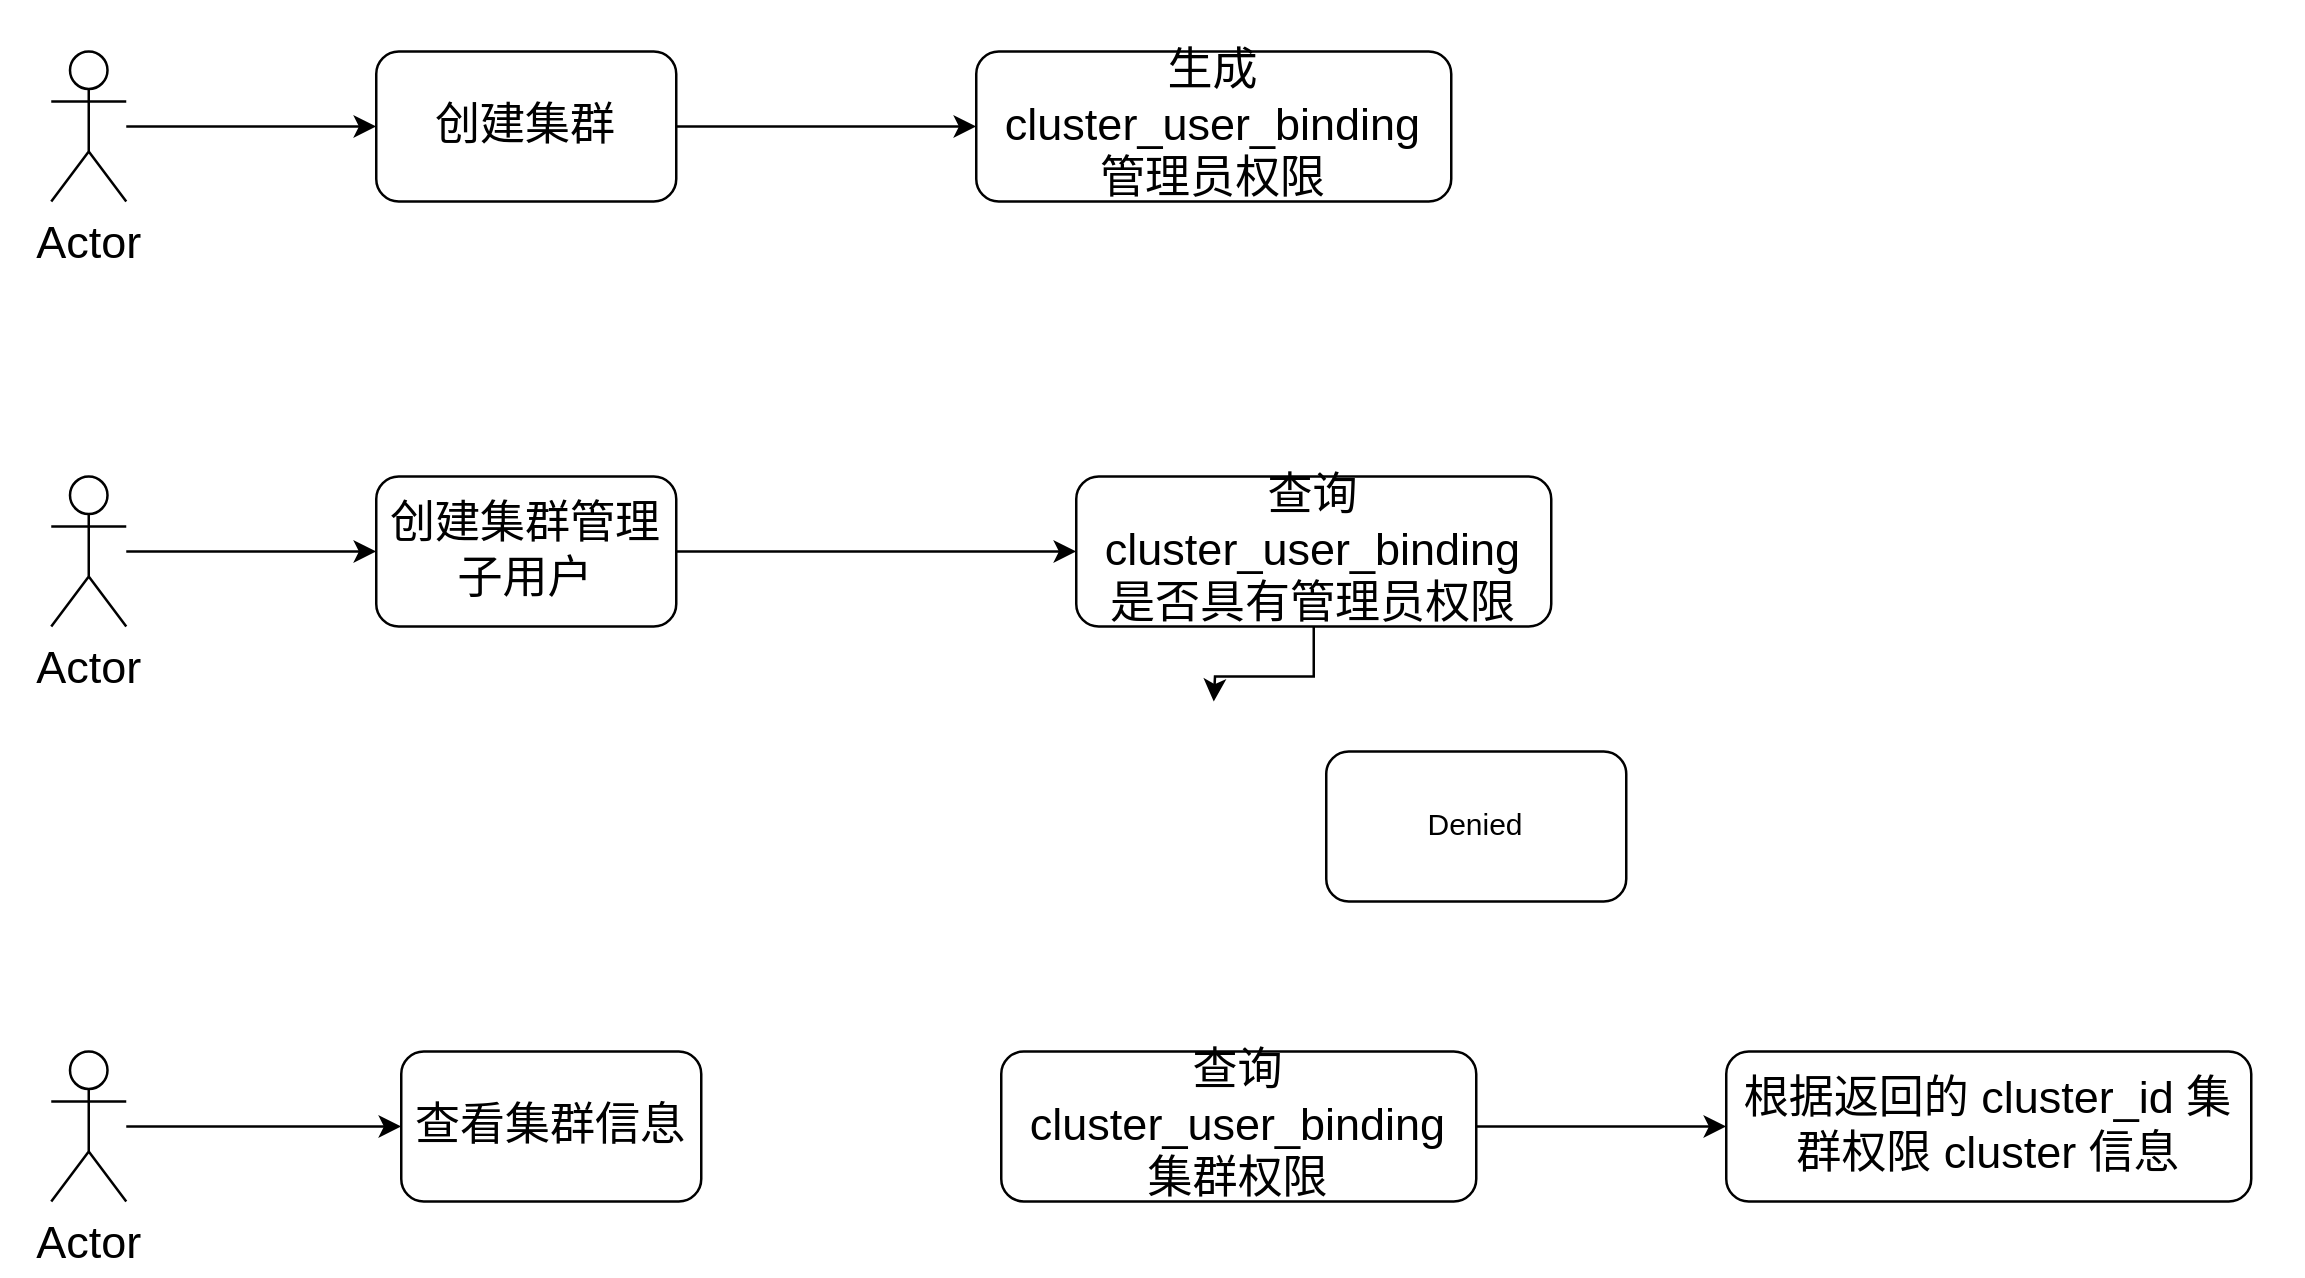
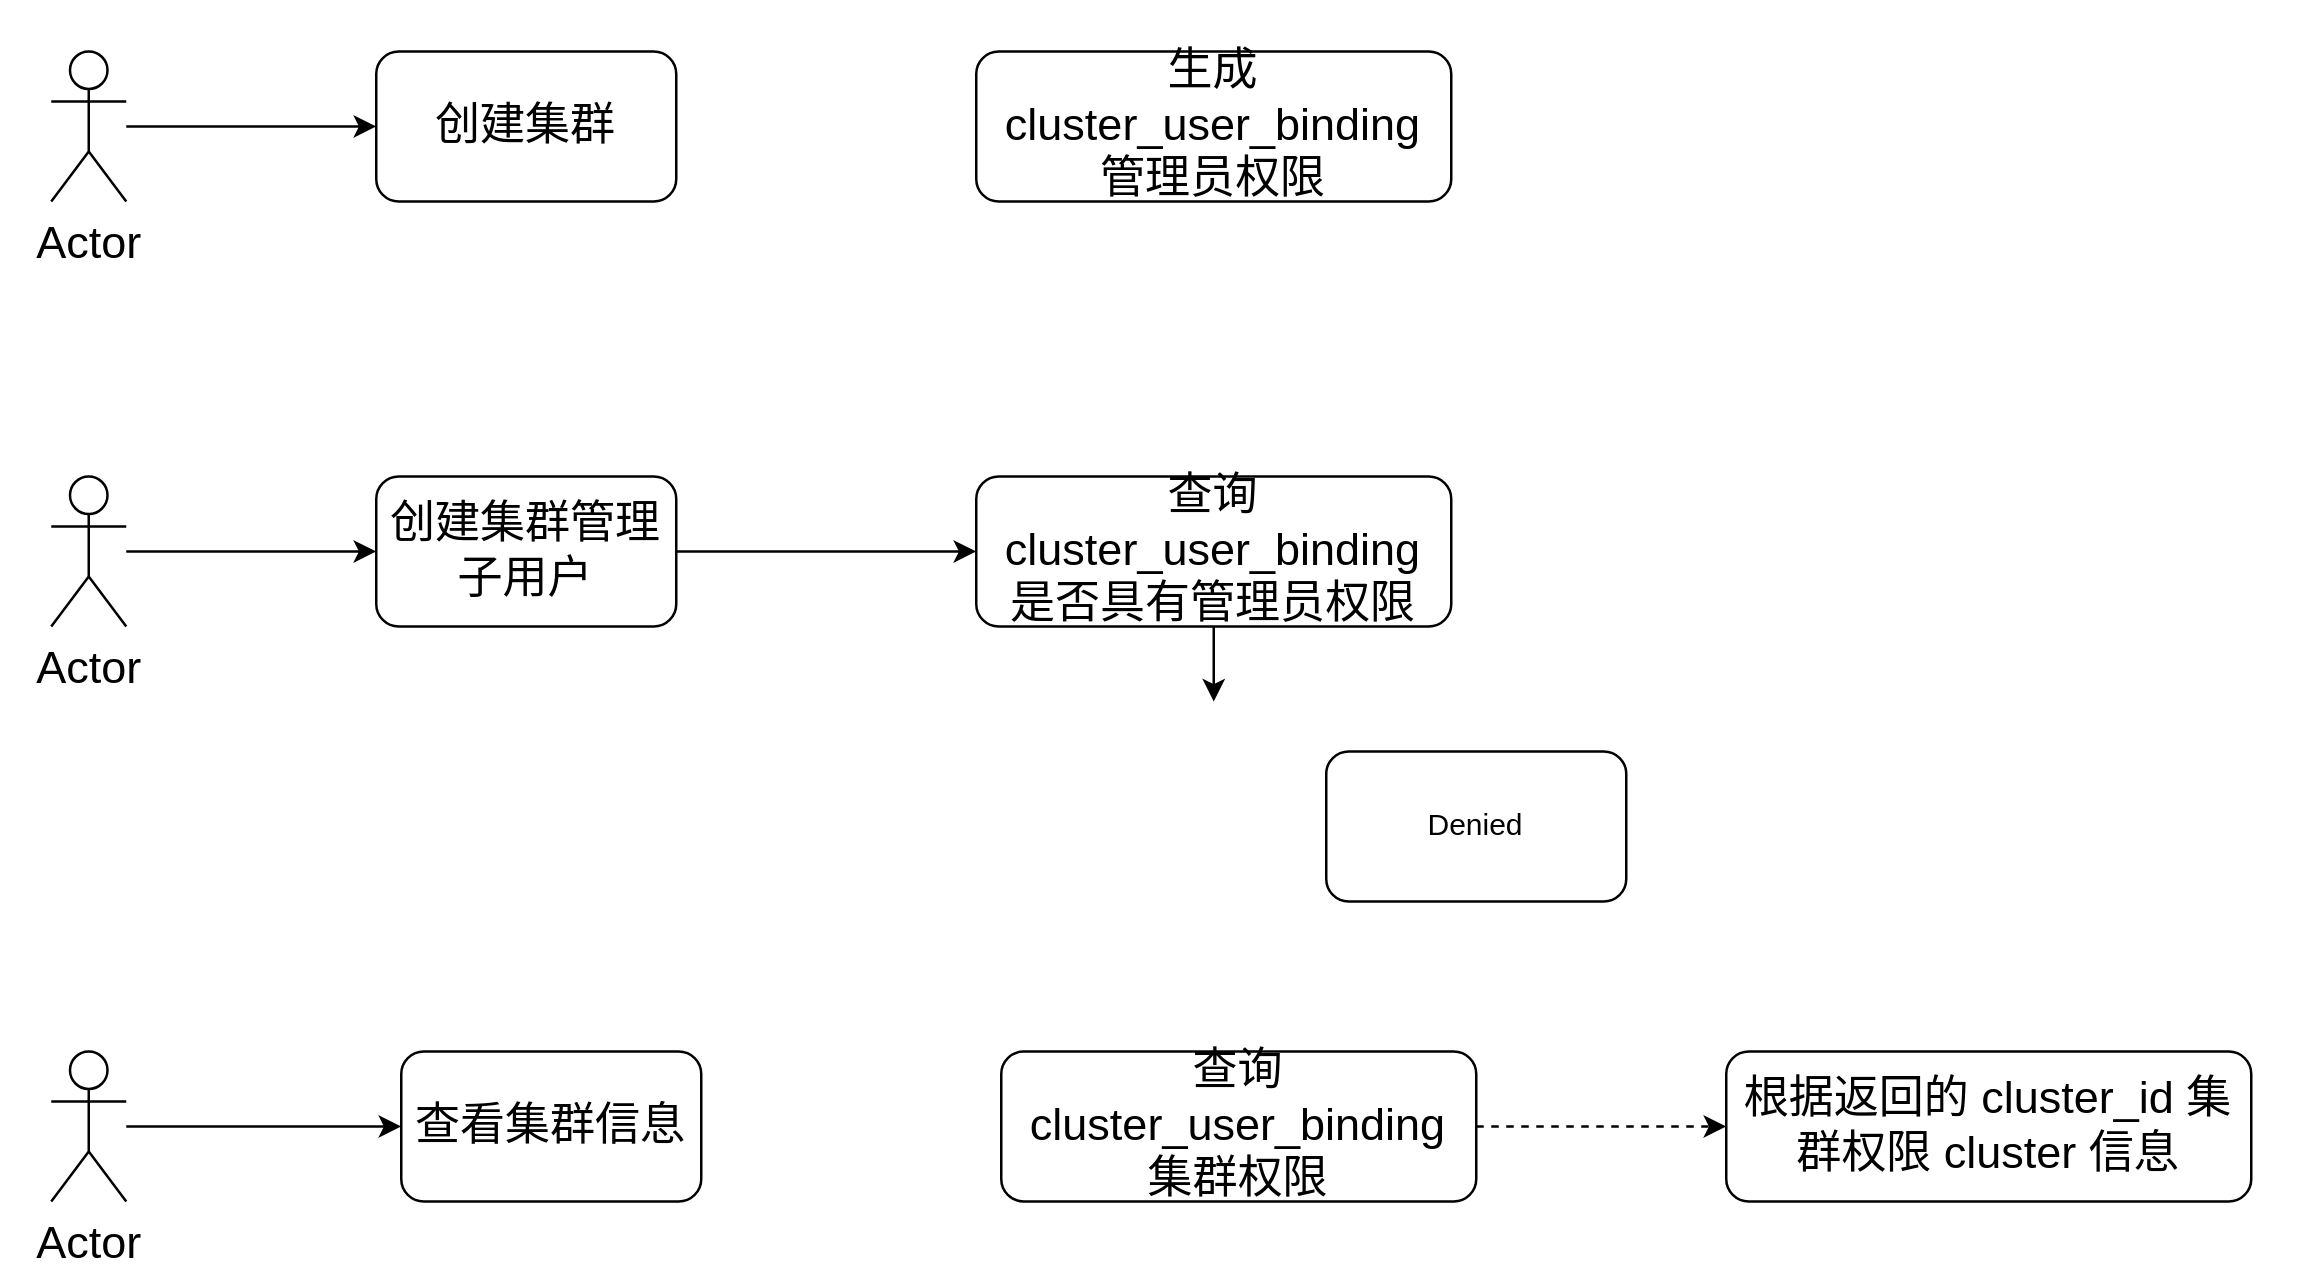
(818, 126) -> none
(1314, 551) -> (1214, 551)
(1592, 1126) -> (1592, 1126)
